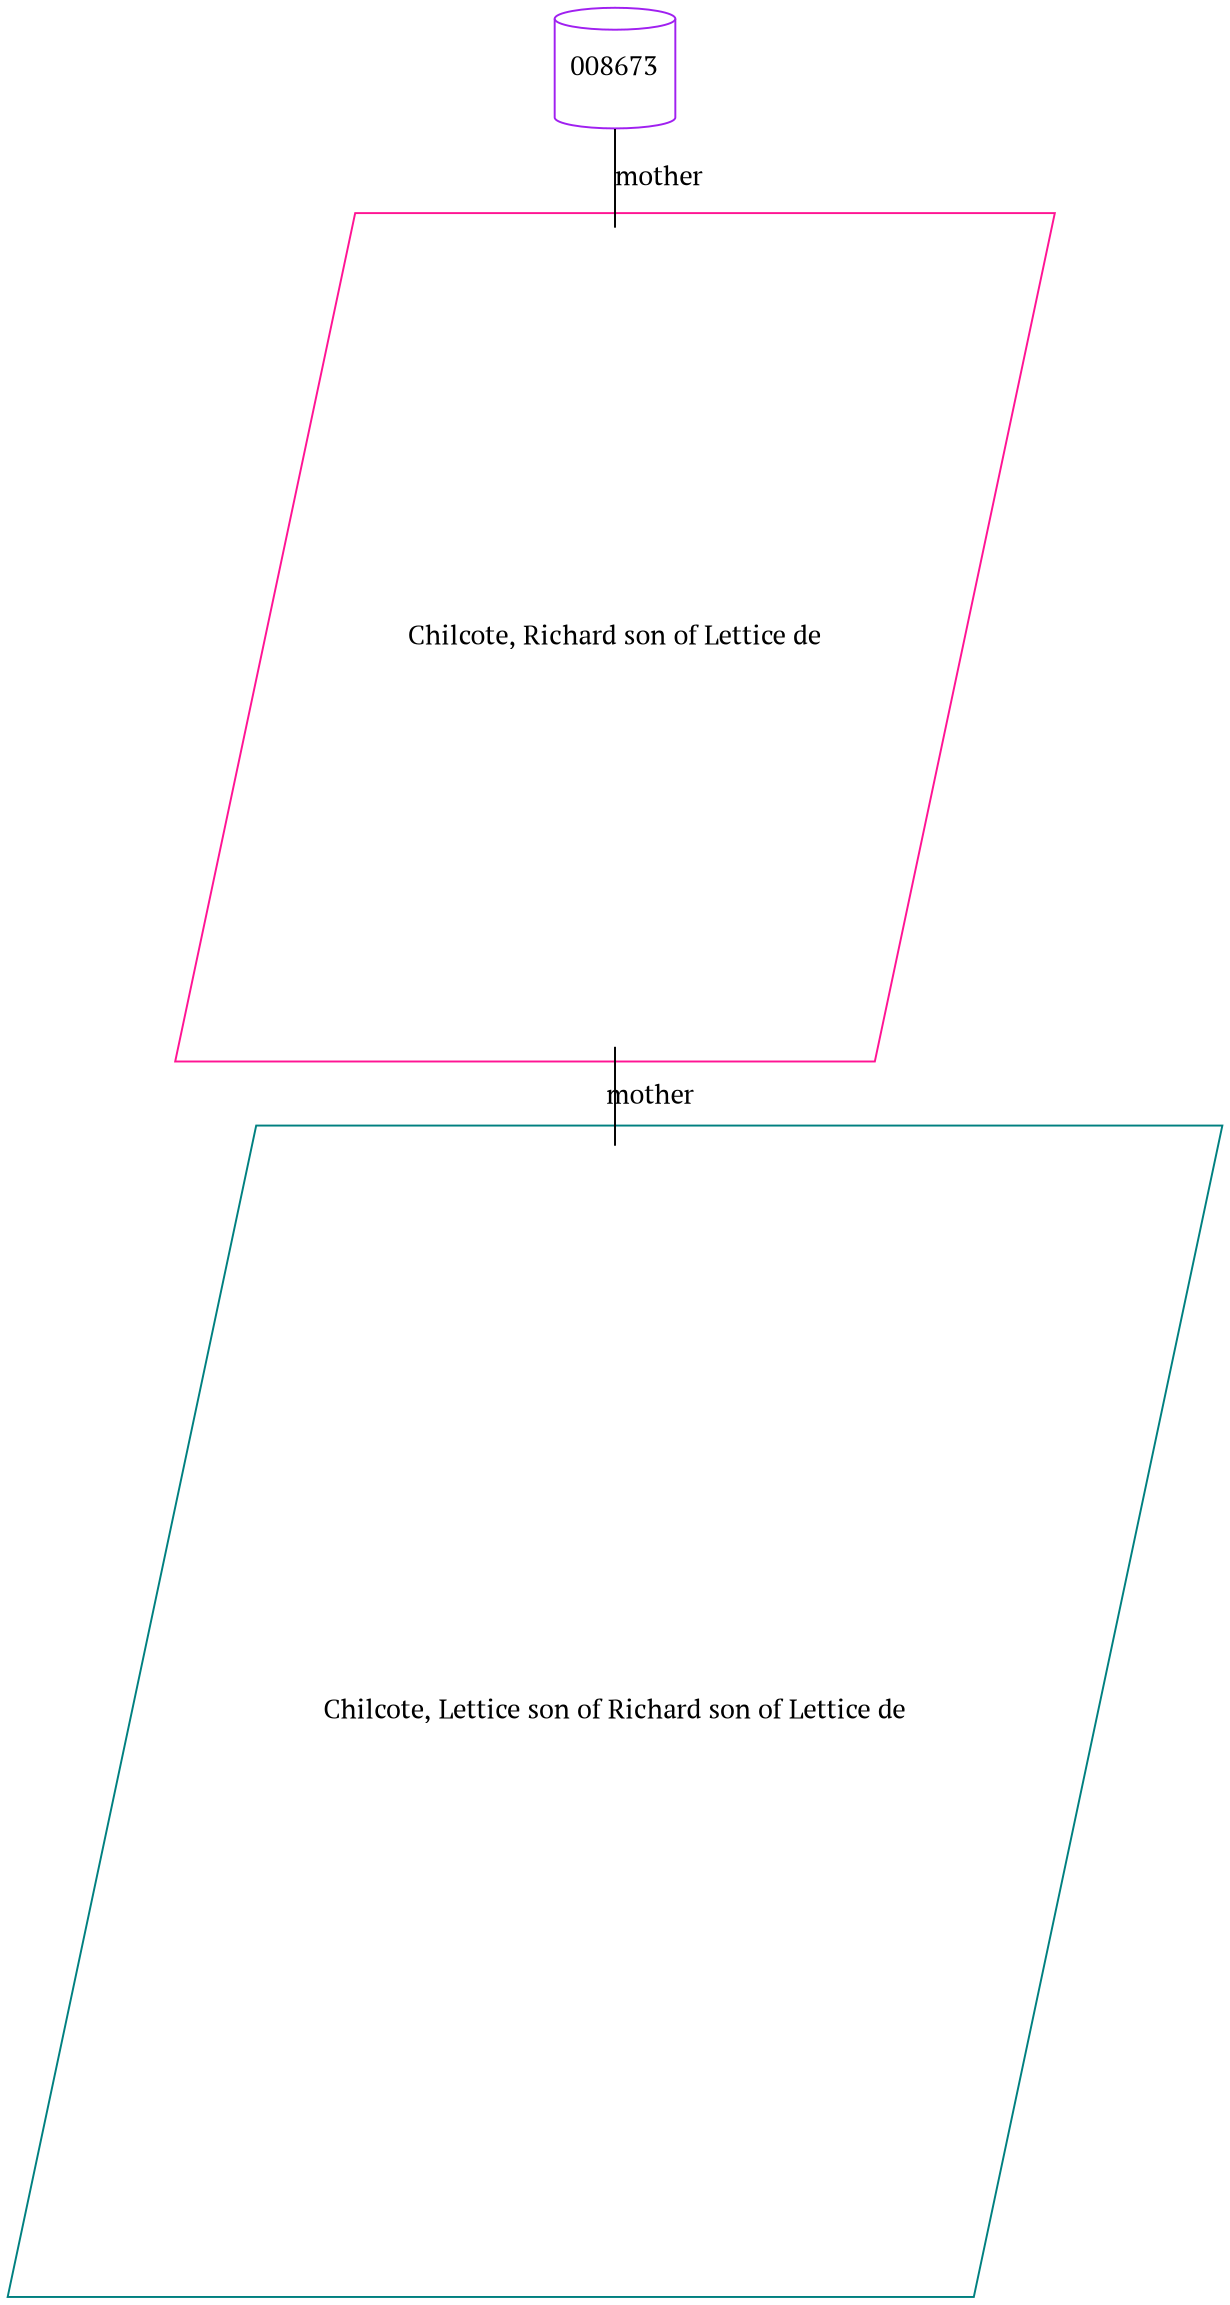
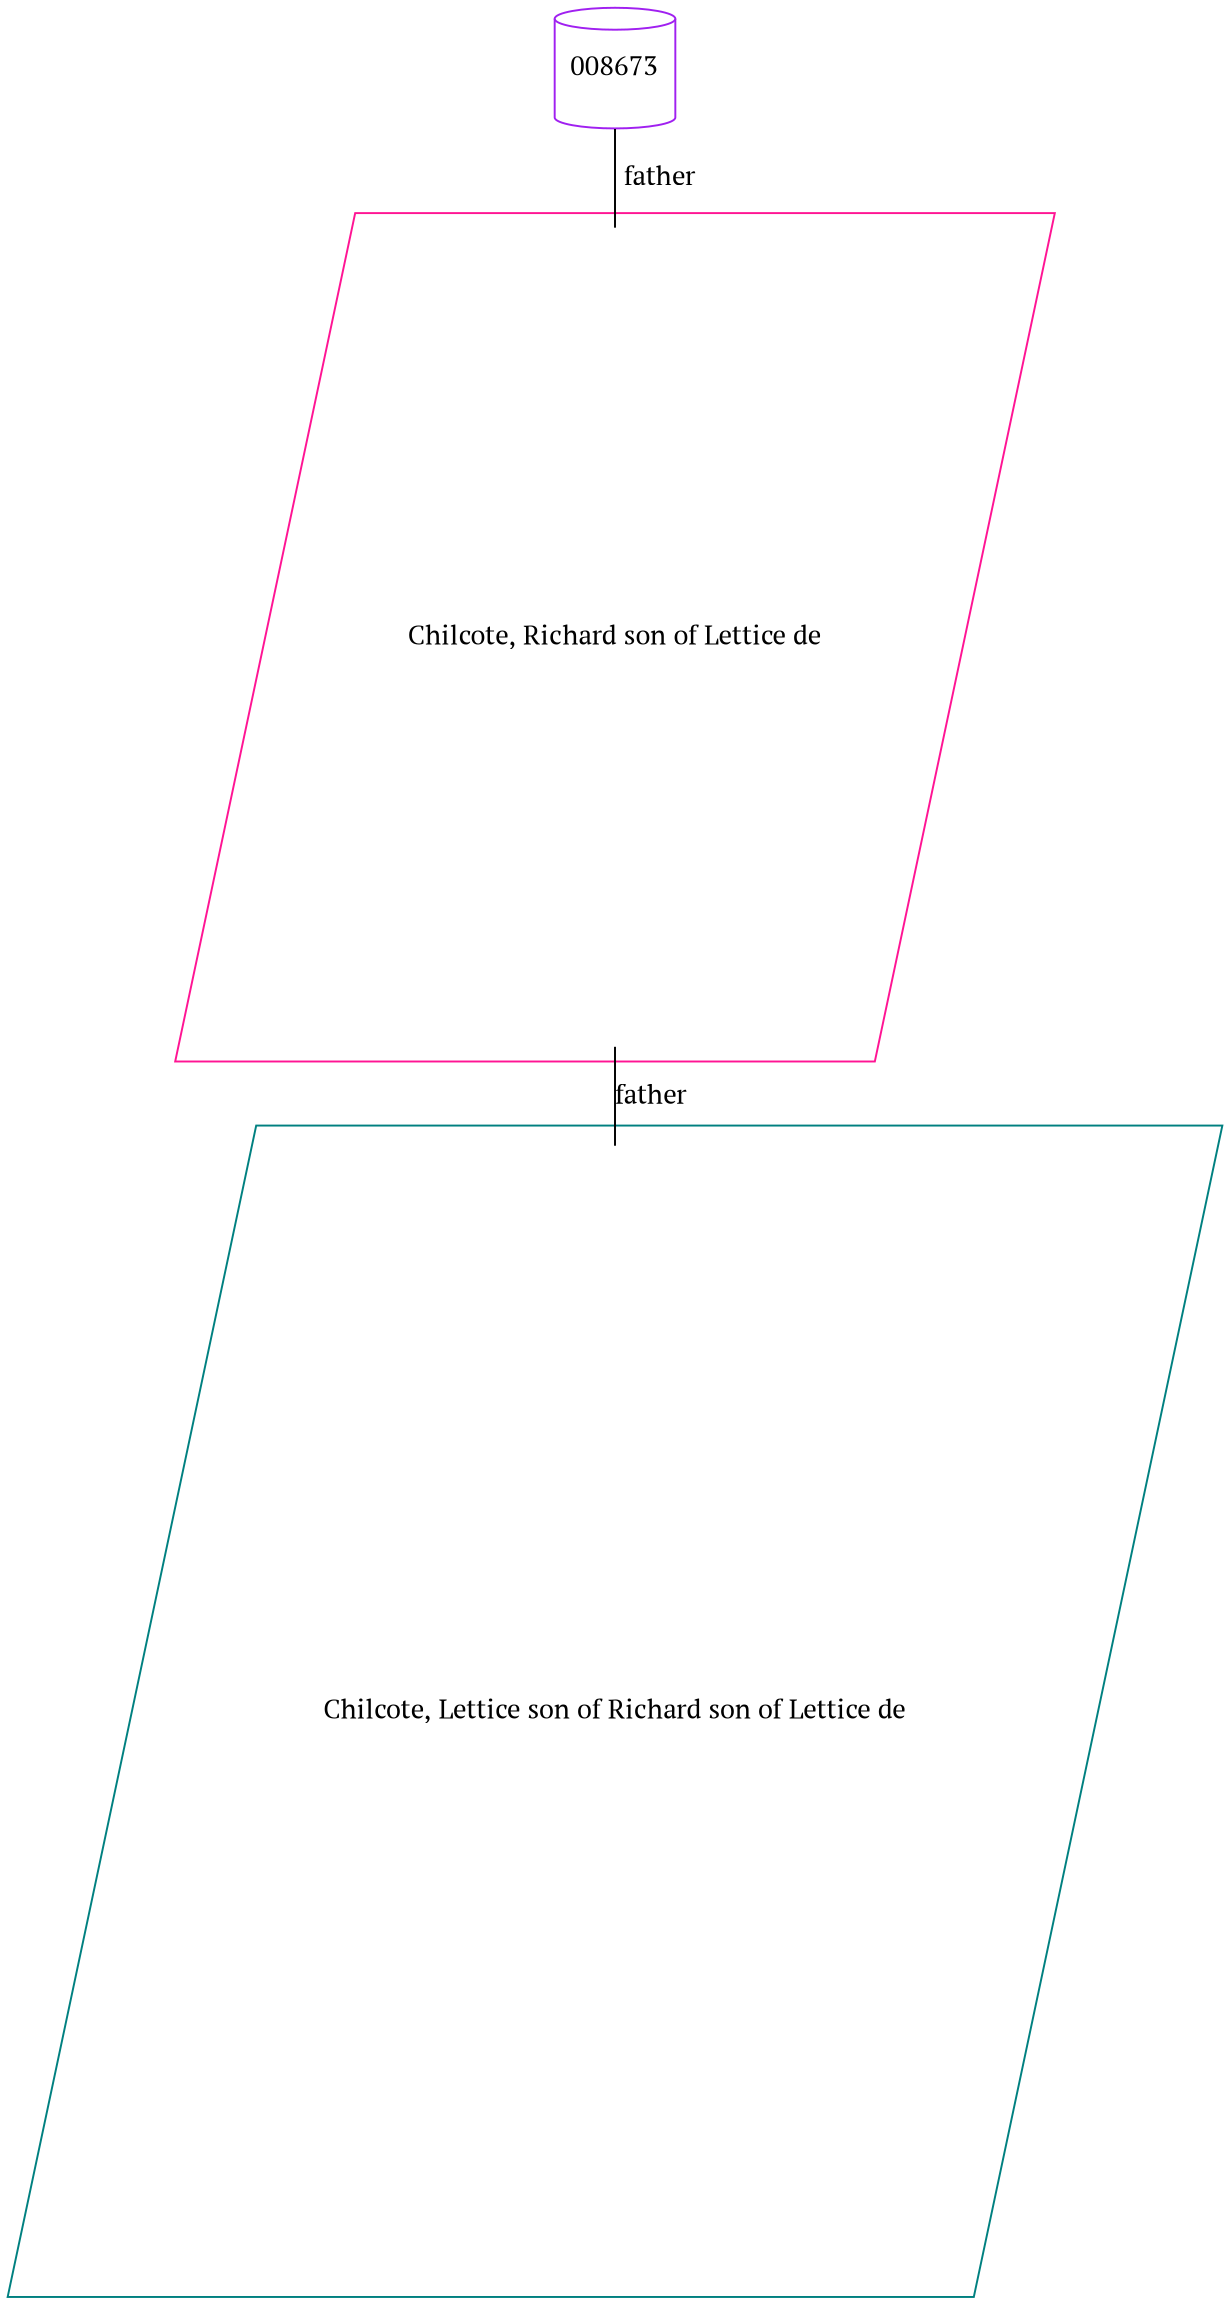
(660, 178) -> (660, 178)
(651, 1097) -> (651, 1097)
